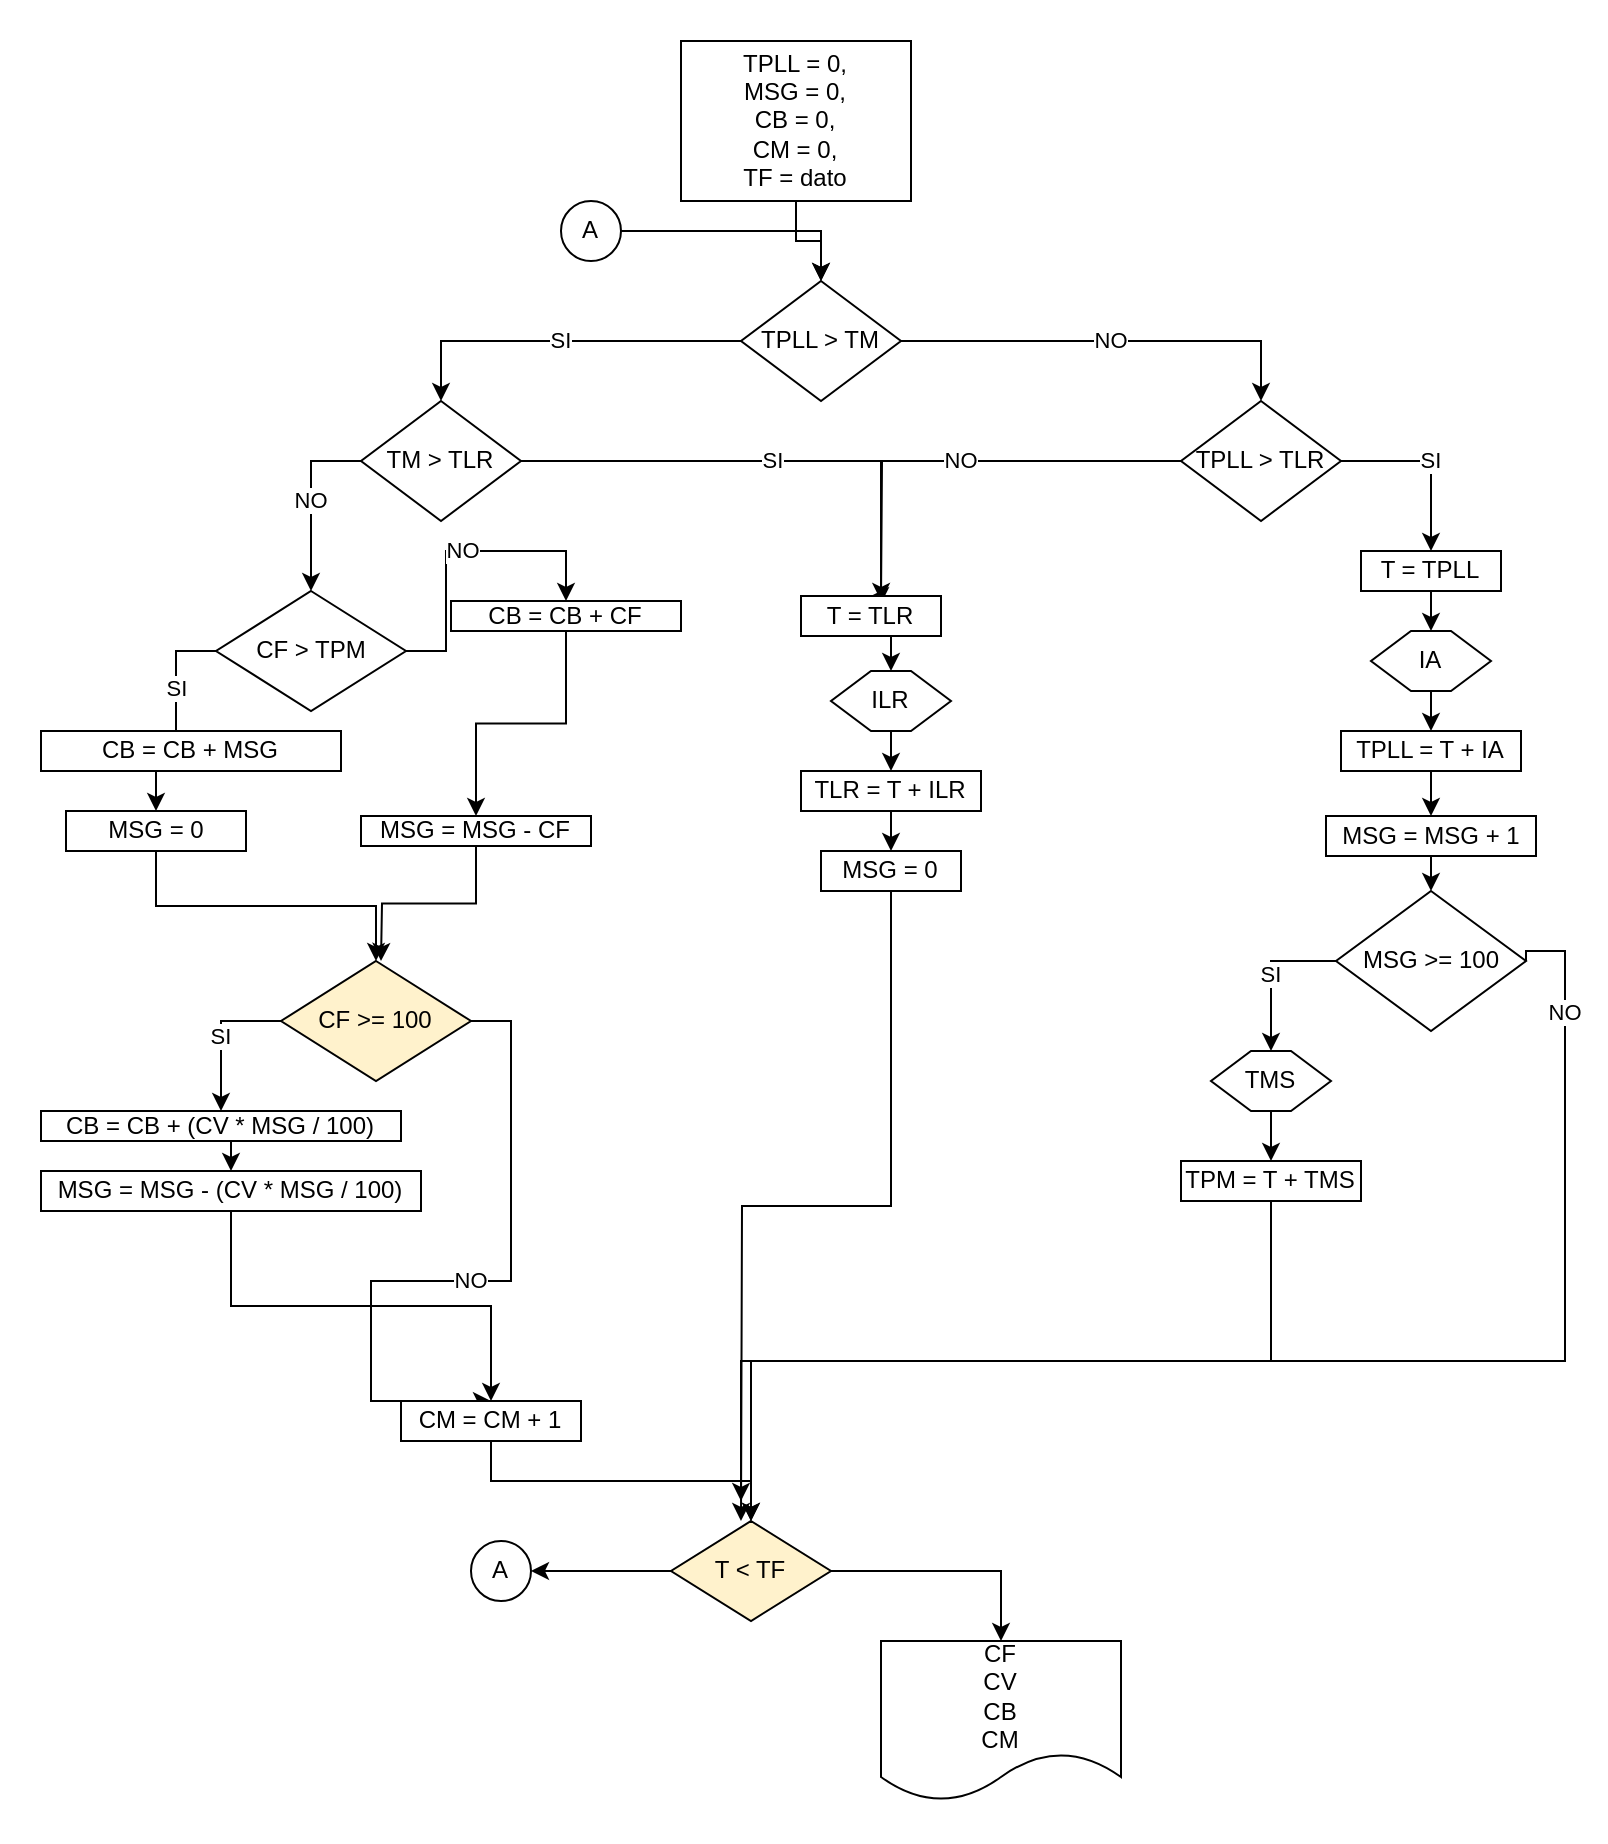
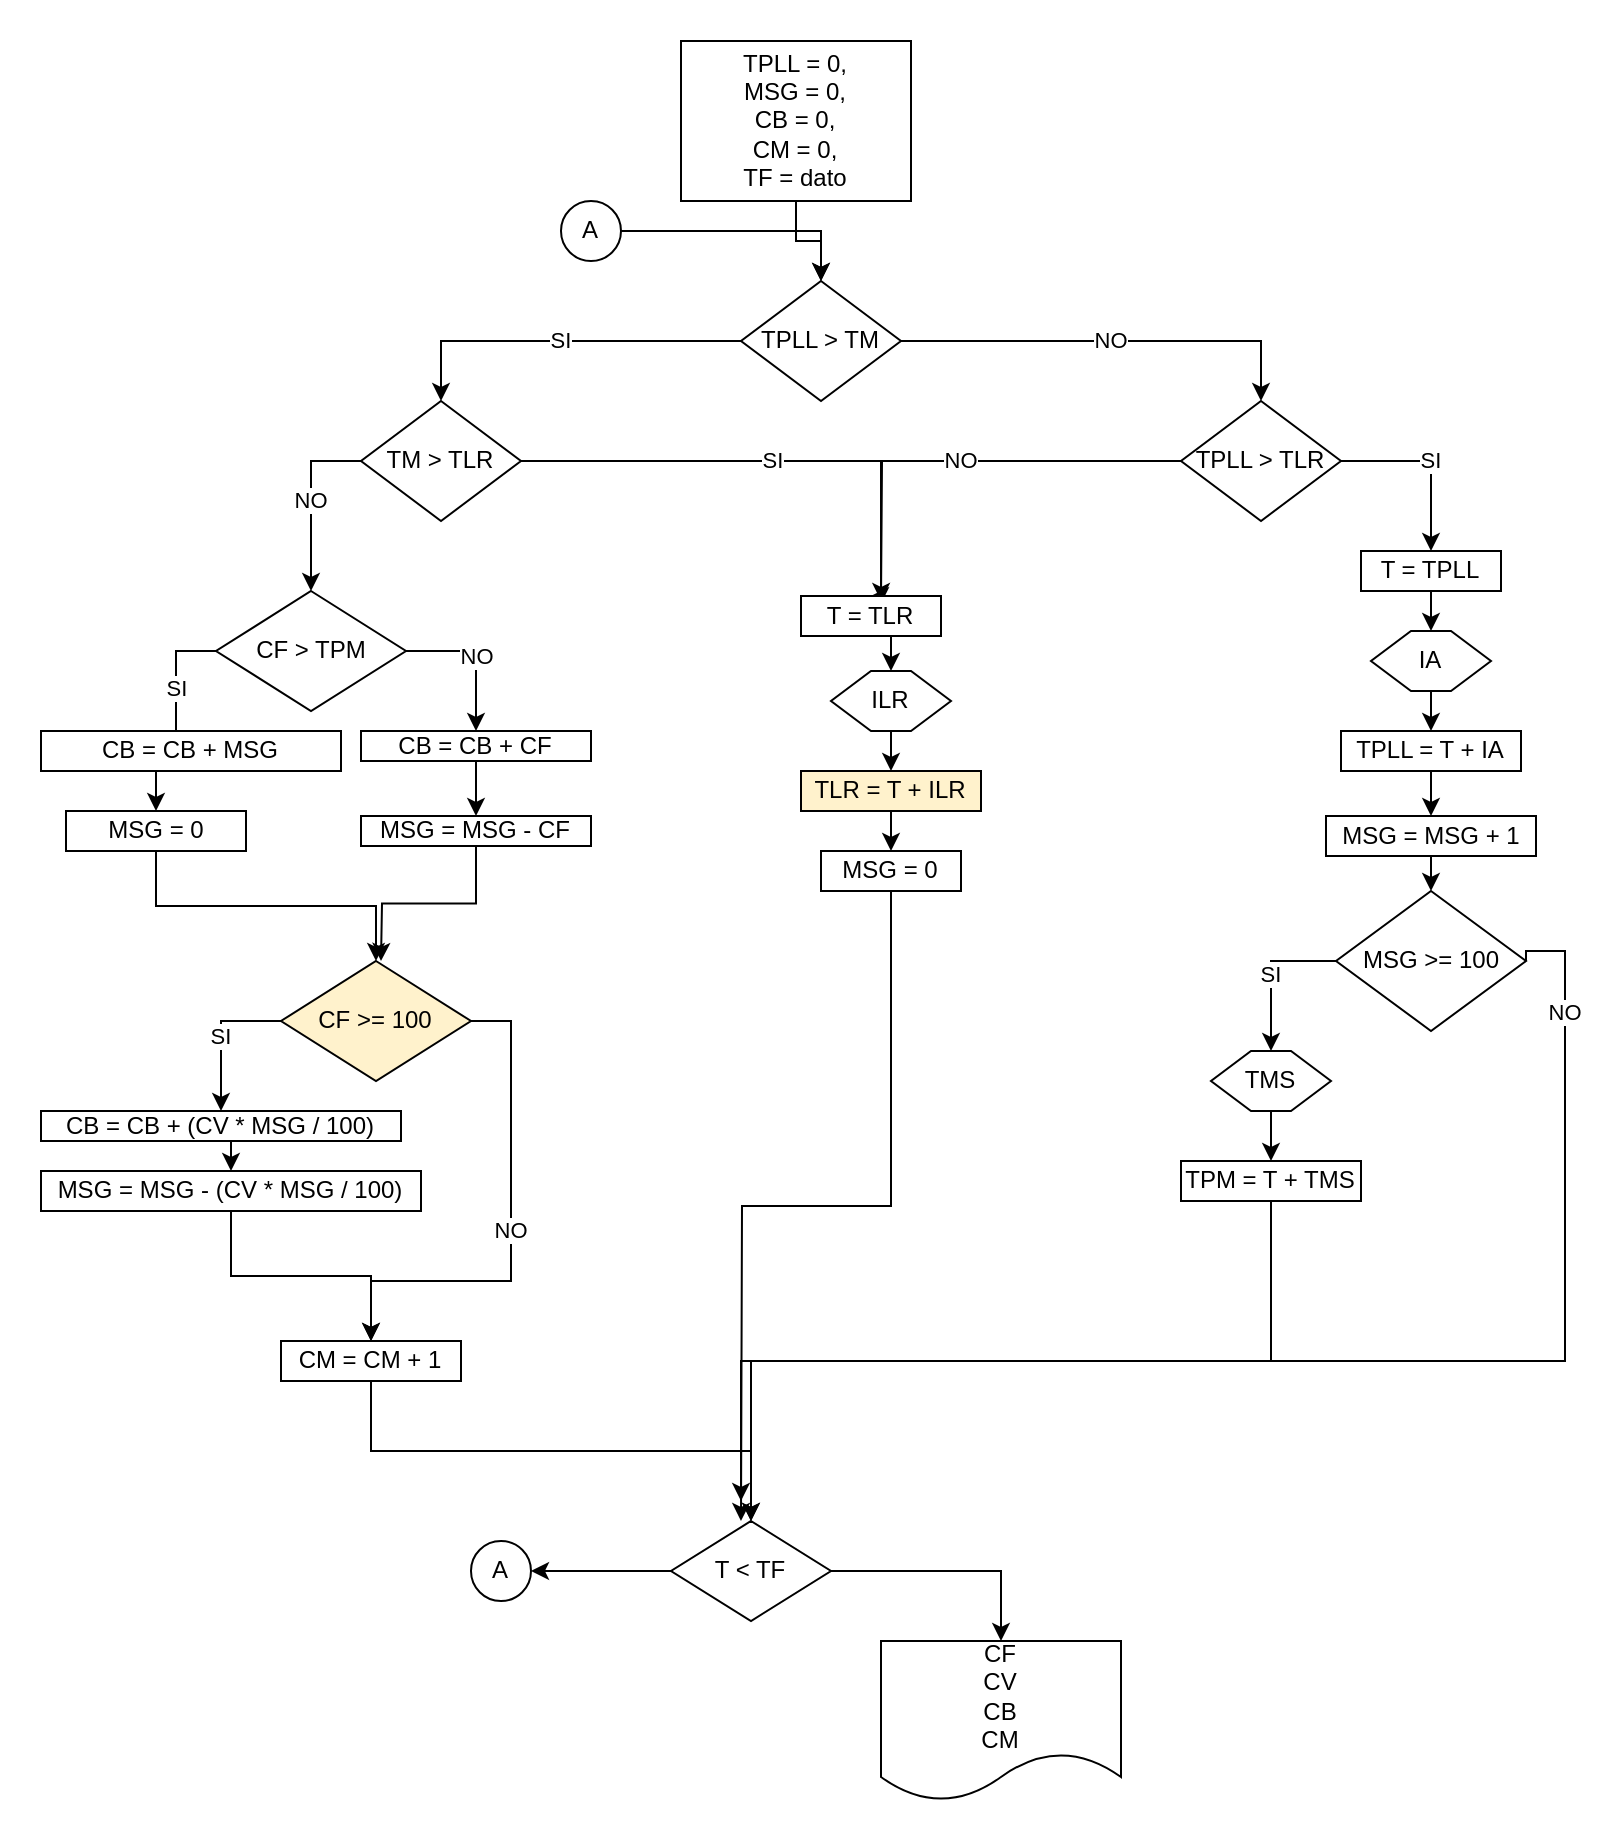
(566, 616) -> (476, 746)
(891, 791) -> (891, 791)
(491, 1421) -> (371, 1361)
(751, 1571) -> (751, 1571)
